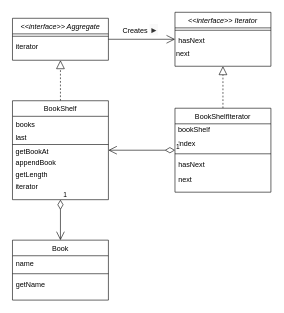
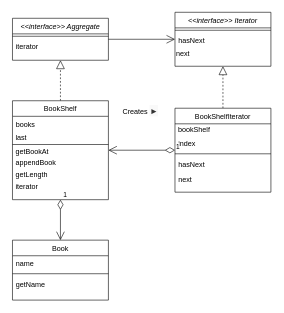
(140, 30) -> (140, 111)
